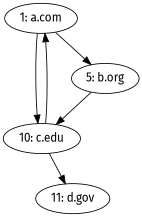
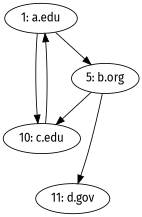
(41, 18) -> (41, 18)
(55, 165) -> (93, 135)
